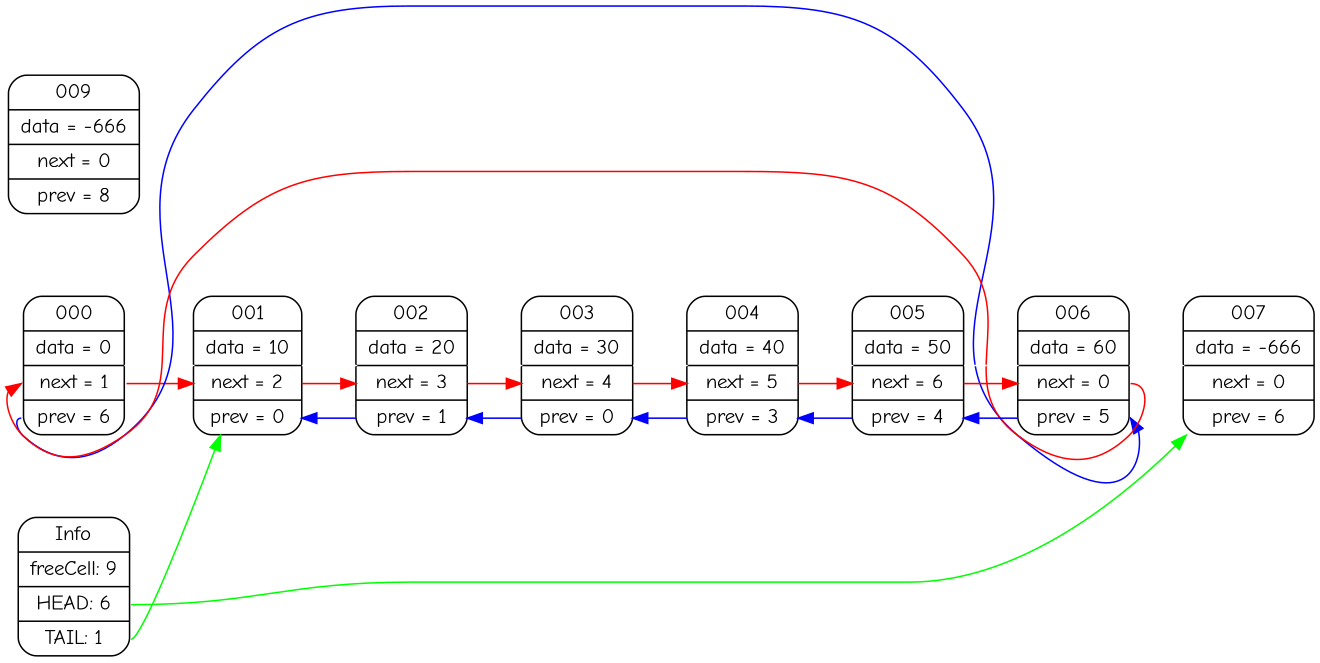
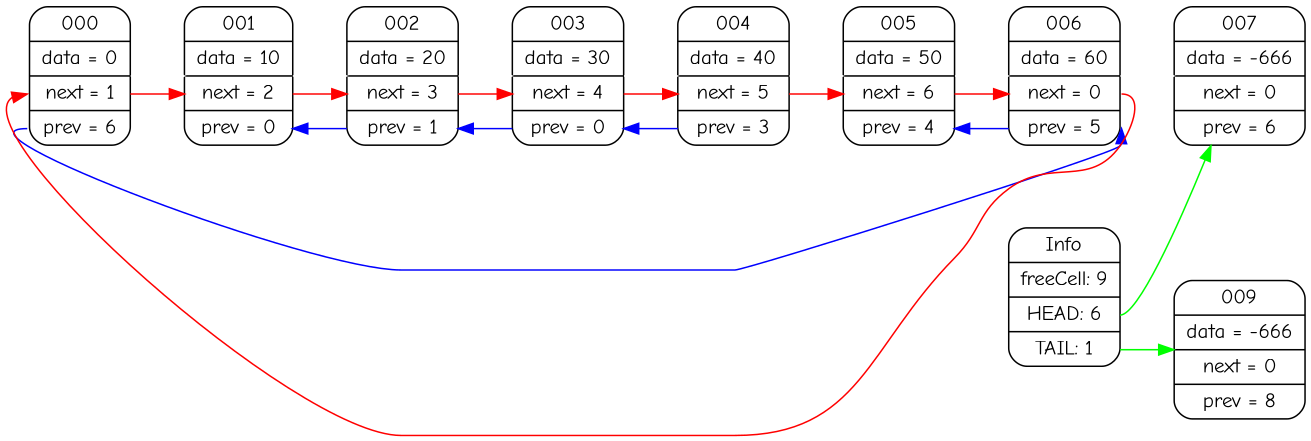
(833, 418) -> none
(177, 547) -> (1139, 350)
